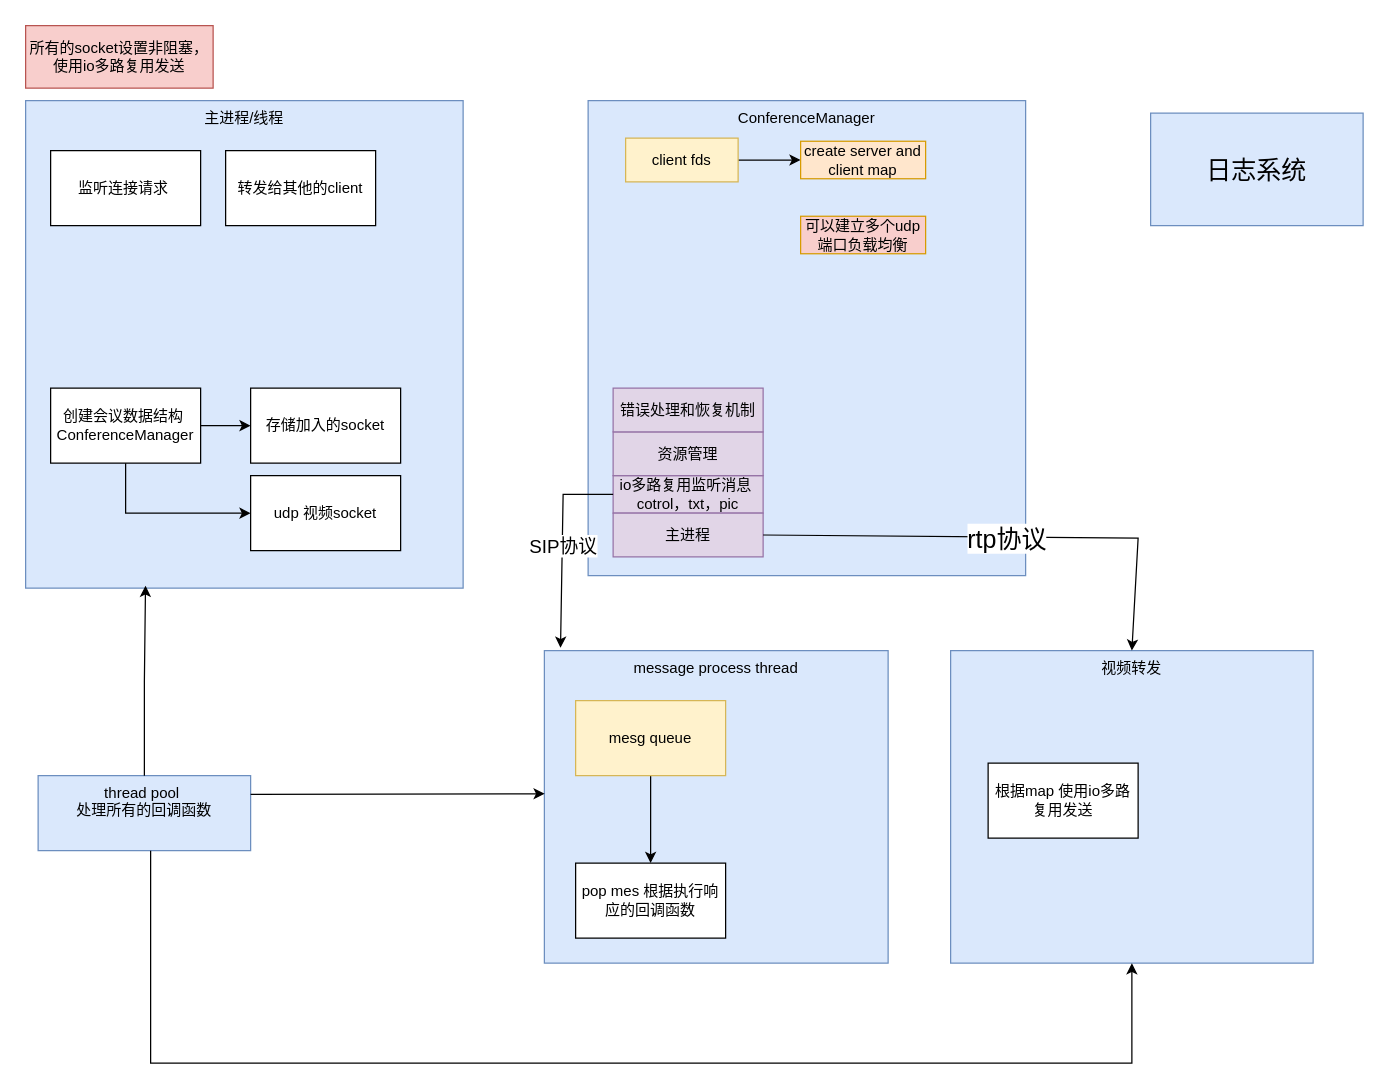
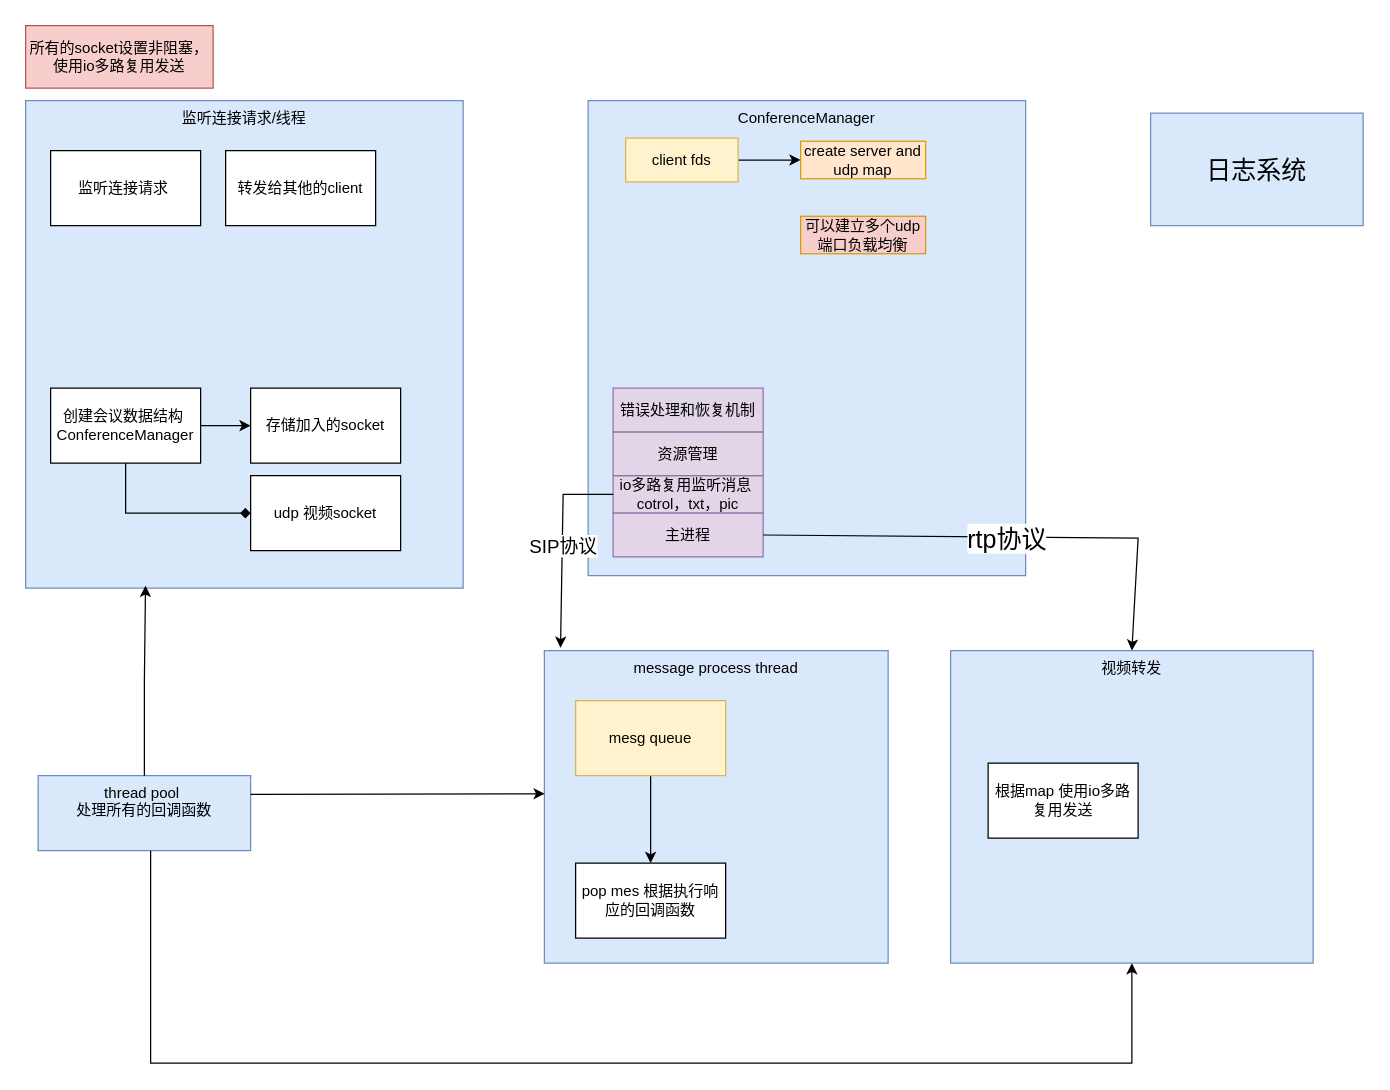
(244, 118) -> (244, 118)
(863, 161) -> (863, 161)
(241, 513) -> (240, 513)
